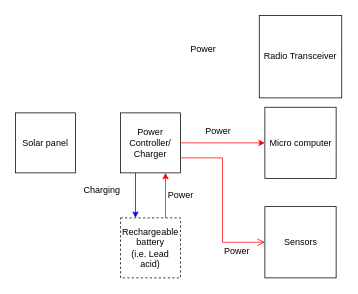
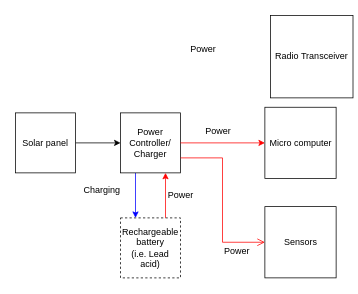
(300, 57) -> (312, 57)
none -> (114, 143)
